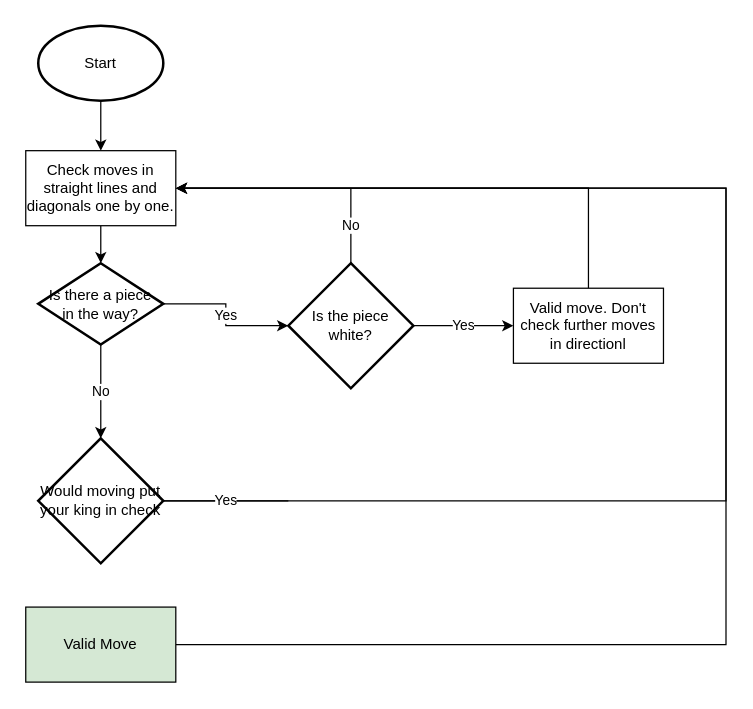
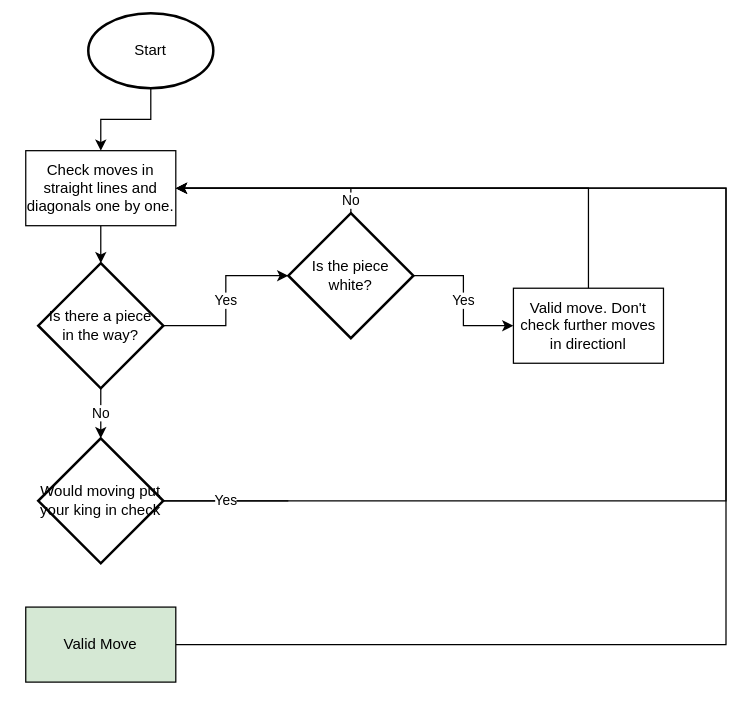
(101, 63) -> (151, 51)
(101, 304) -> (101, 326)
(351, 326) -> (351, 276)
